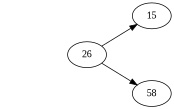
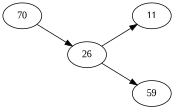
none -> (22, 16)
(152, 16) -> (152, 16)
(152, 94) -> (152, 94)
